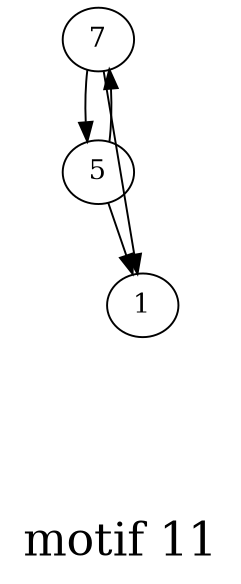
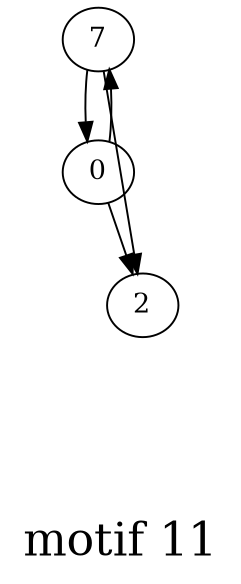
(98, 172) -> (98, 172)
(143, 305) -> (143, 305)
